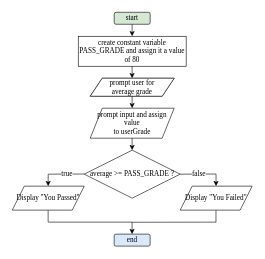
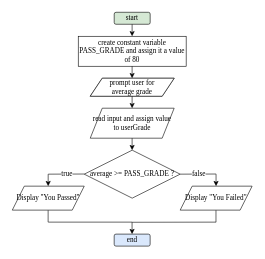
(132, 123) -> (132, 123)
